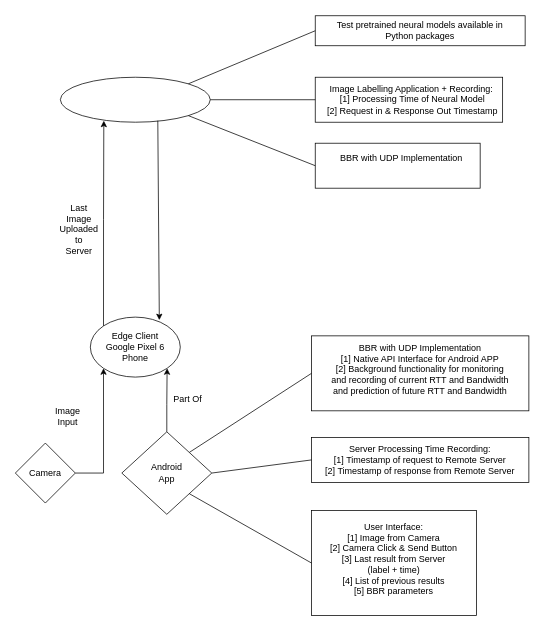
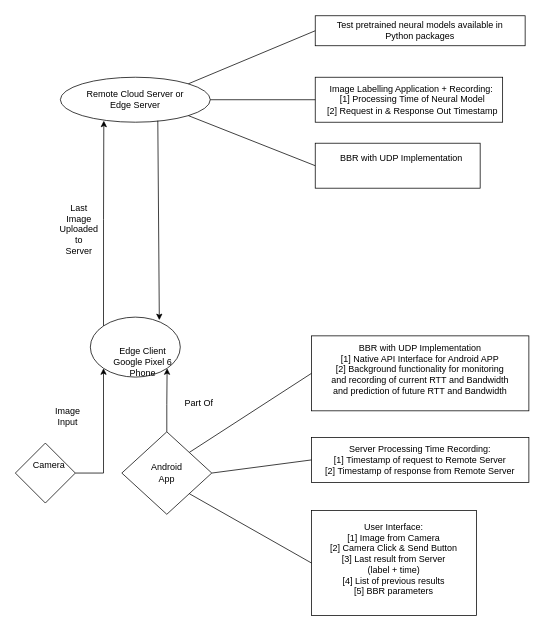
none -> (135, 99)
(135, 347) -> (143, 362)
(188, 399) -> (199, 403)
(45, 473) -> (49, 465)
